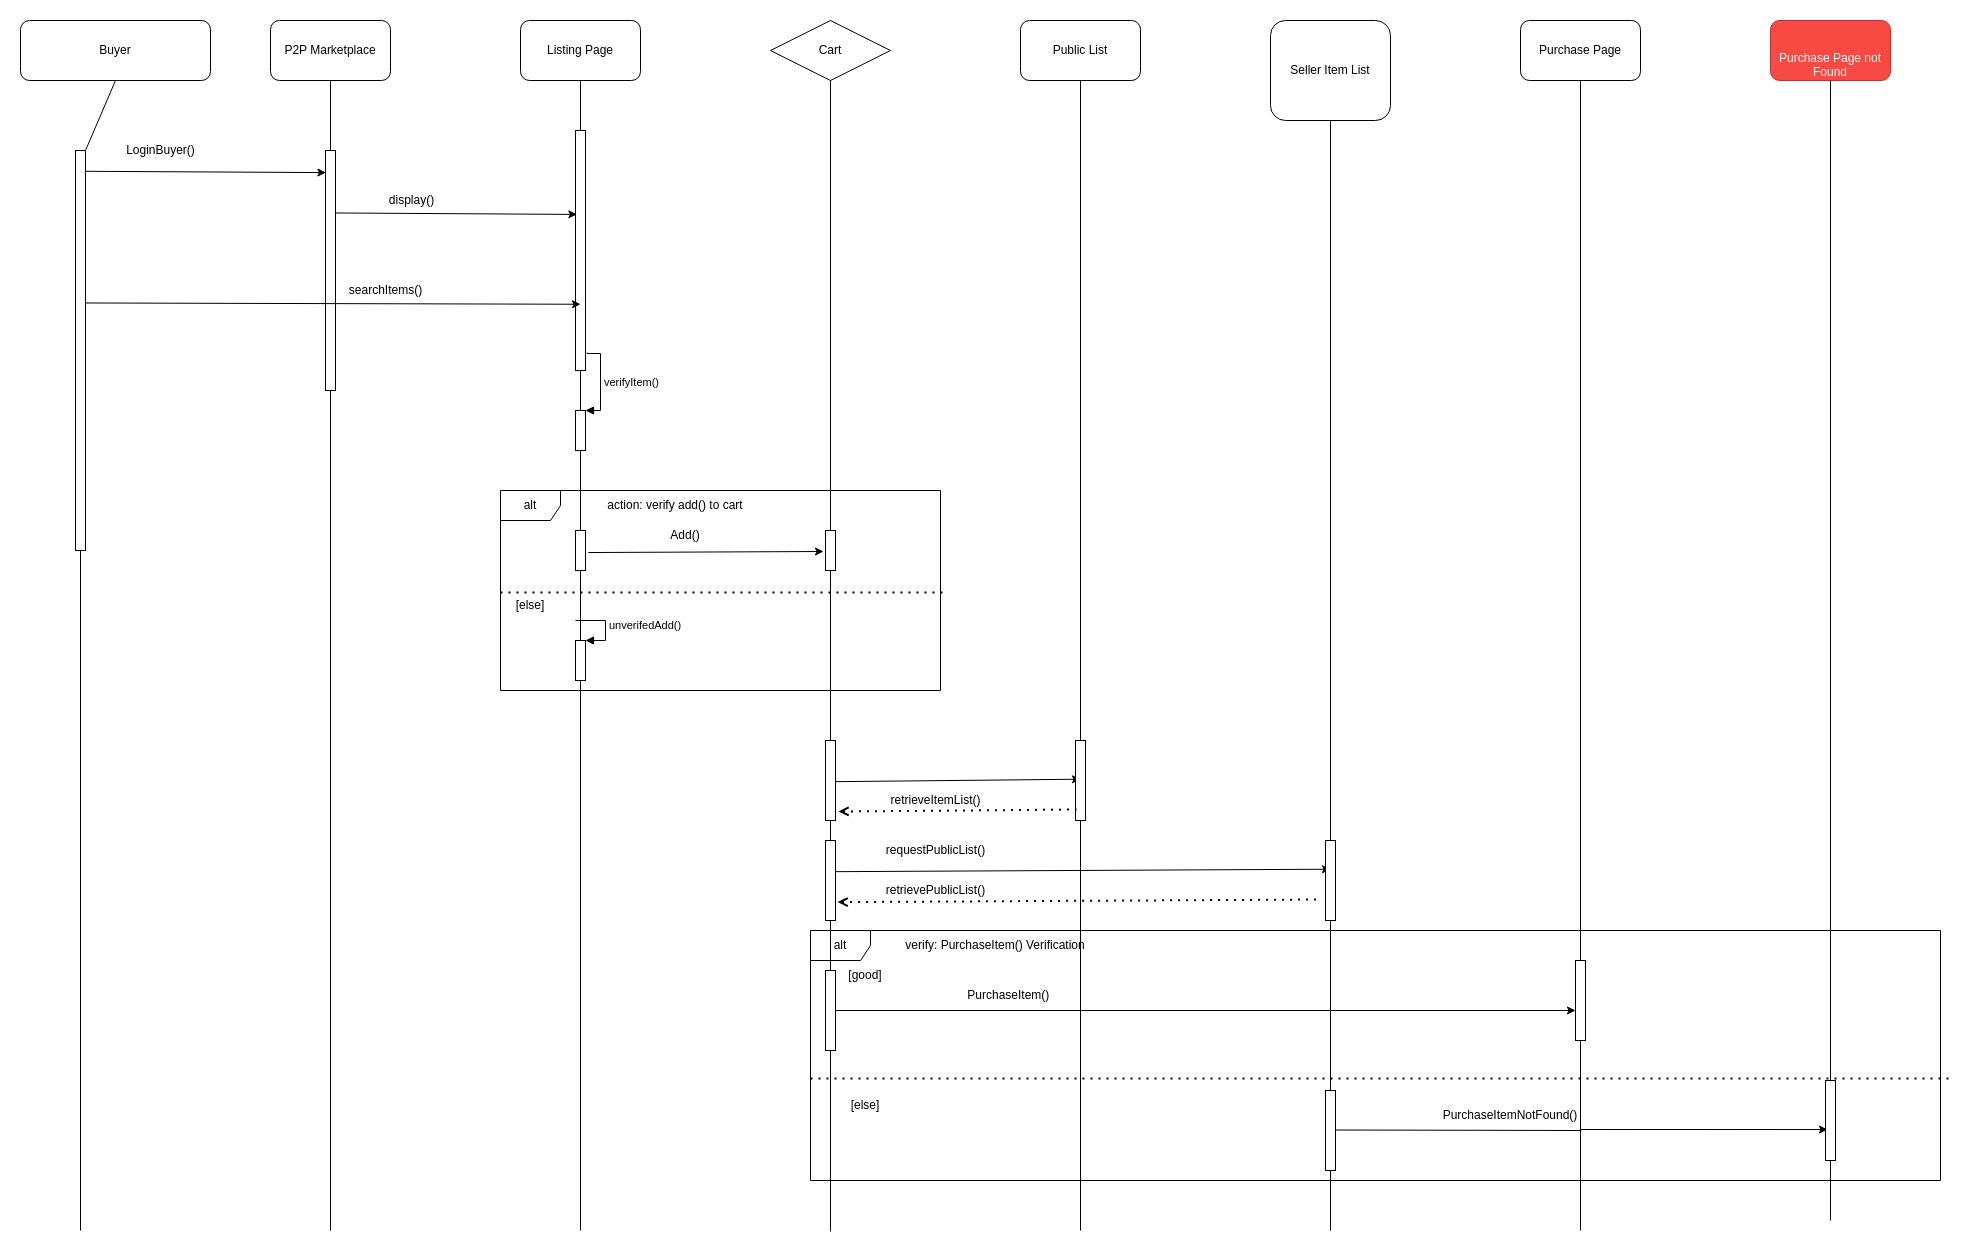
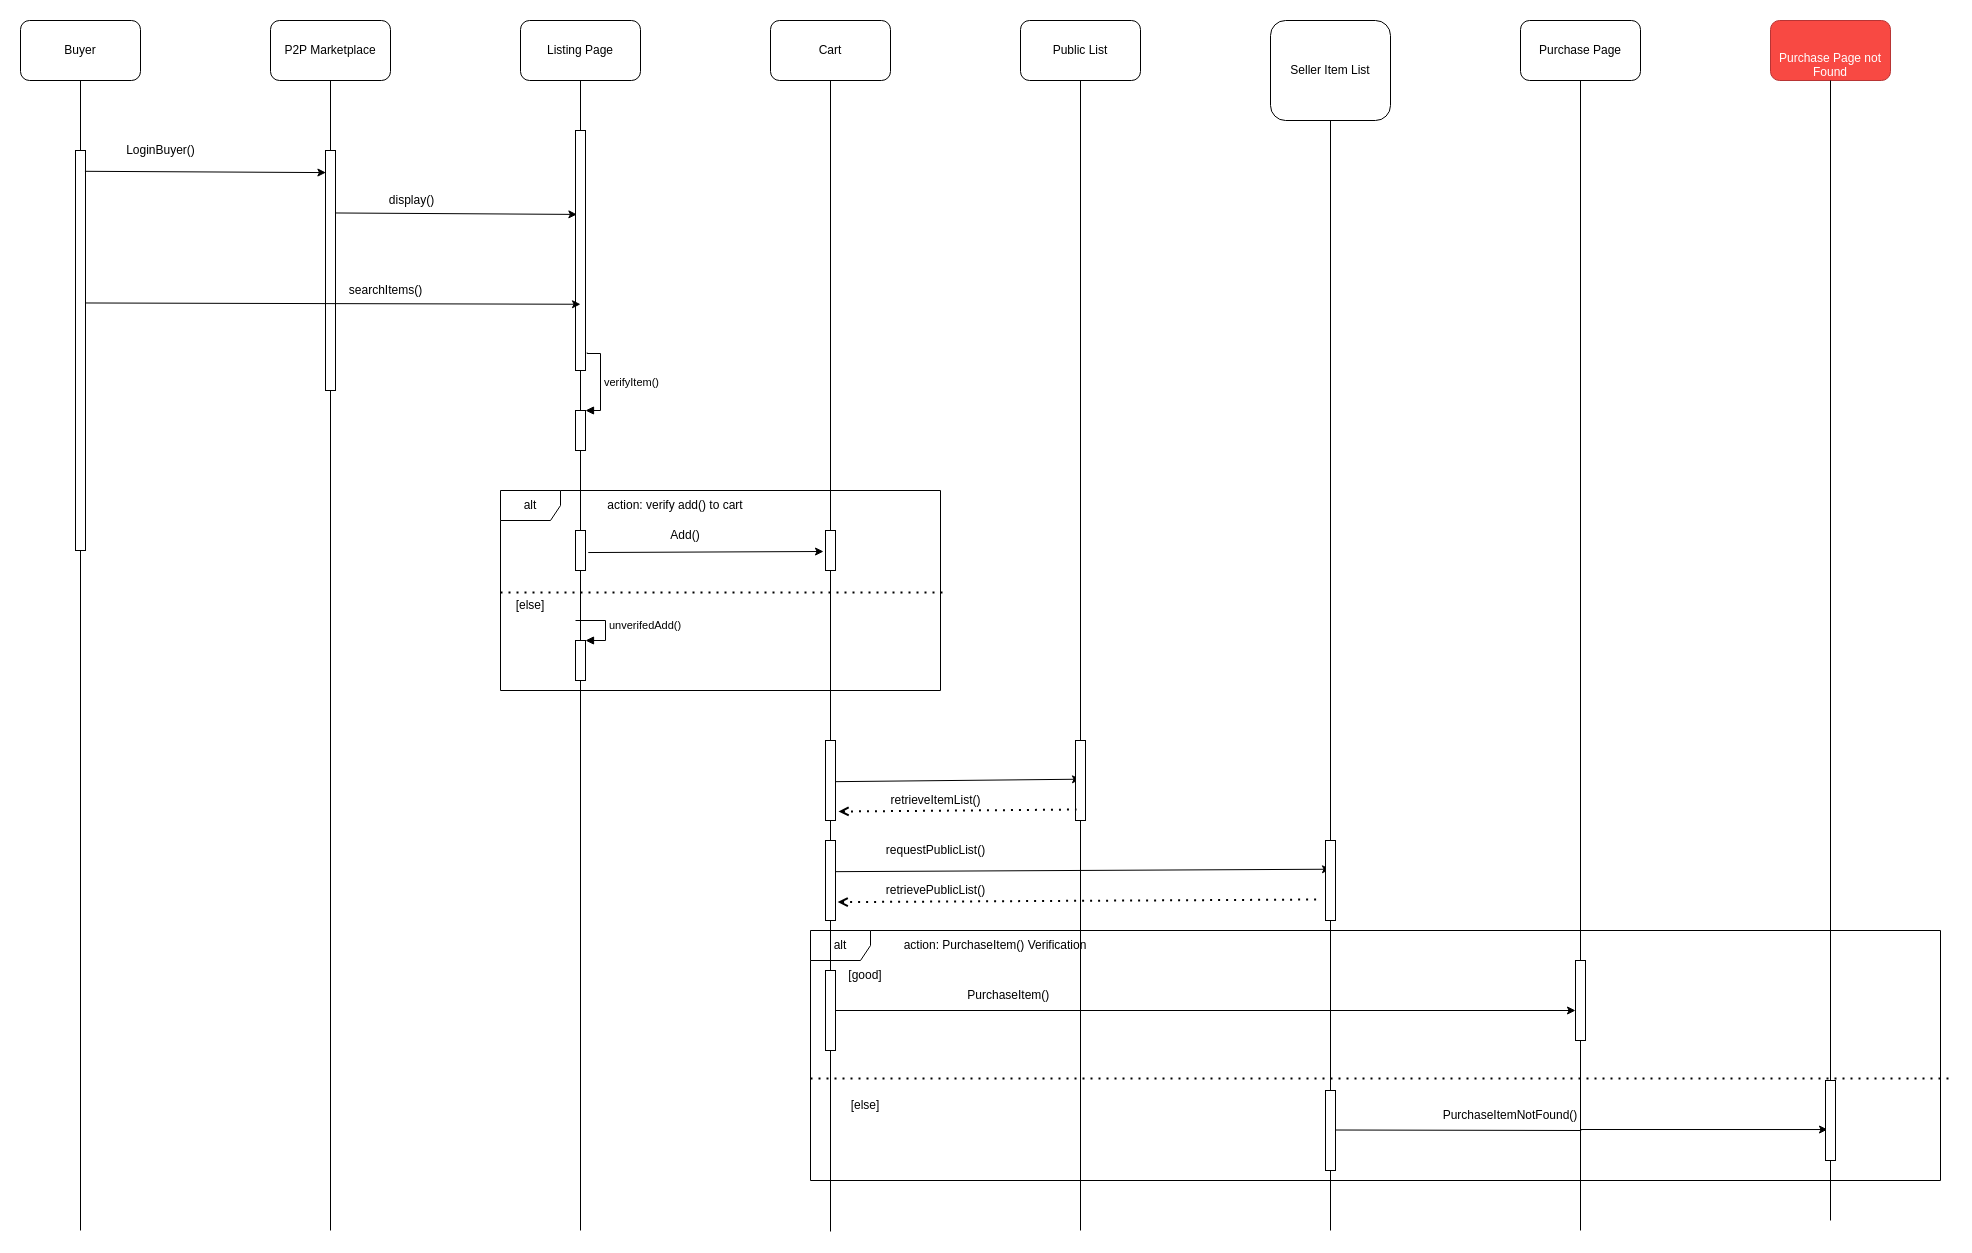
(116, 51) -> (81, 51)
(831, 51) -> (831, 51)
(996, 946) -> (996, 946)
